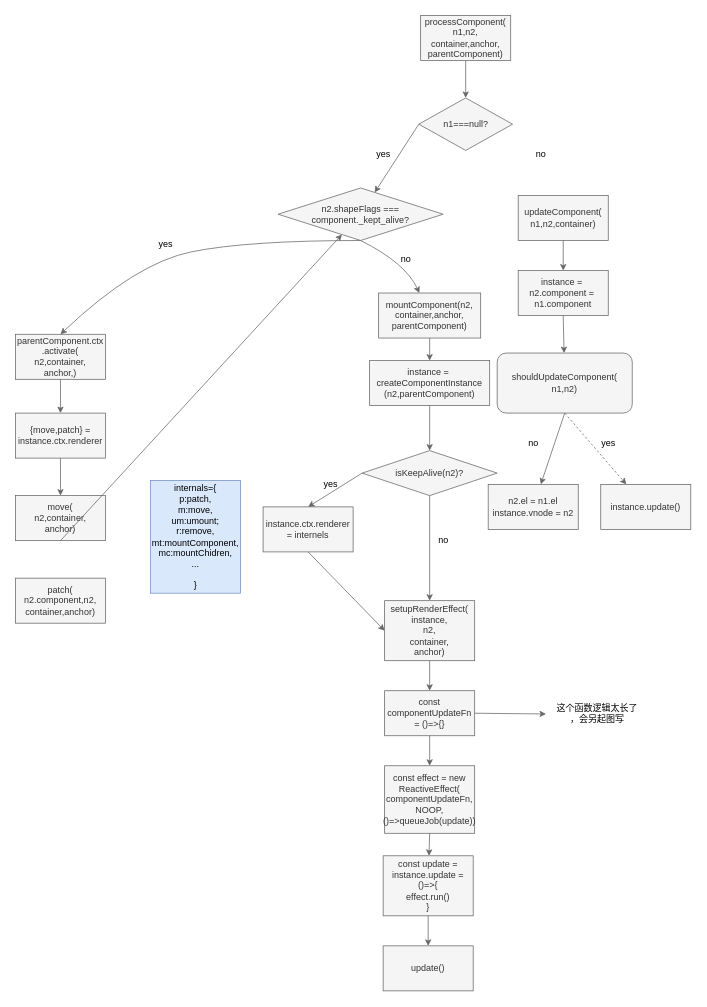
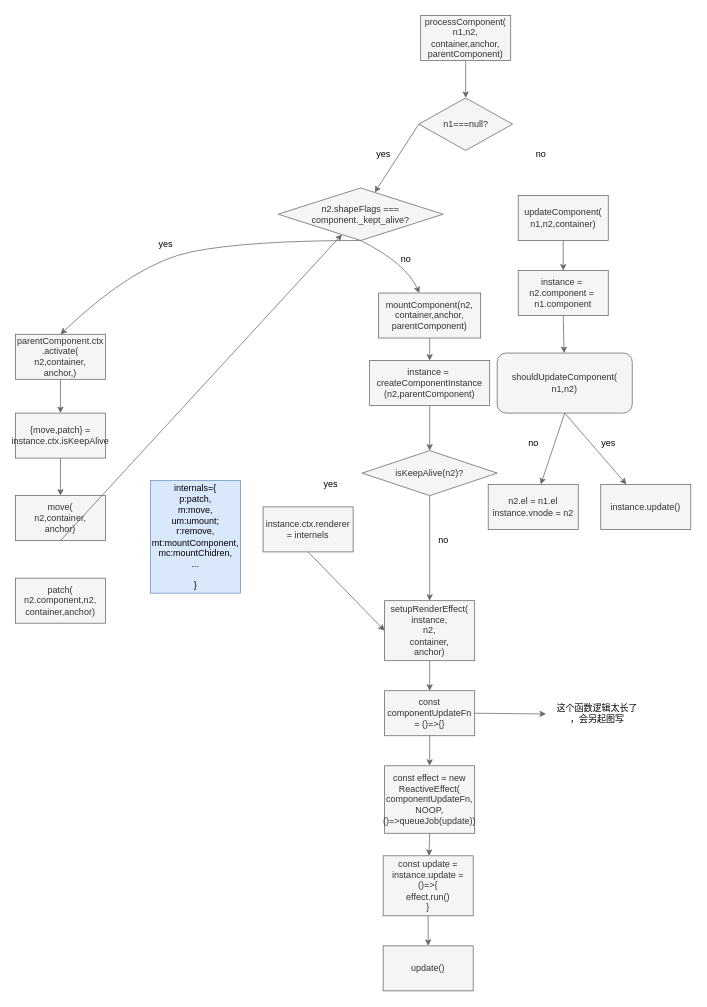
(60, 435) -> (60, 435)
(593, 446) -> (593, 446)
(337, 488) -> none
